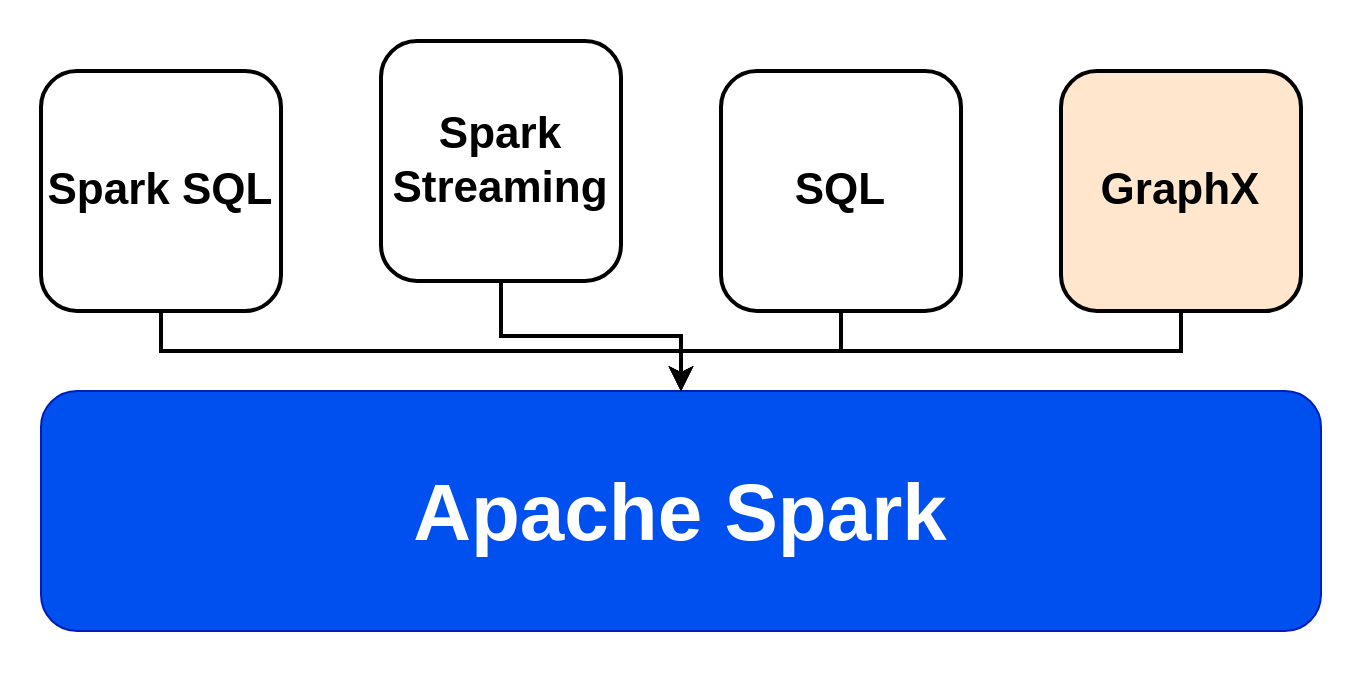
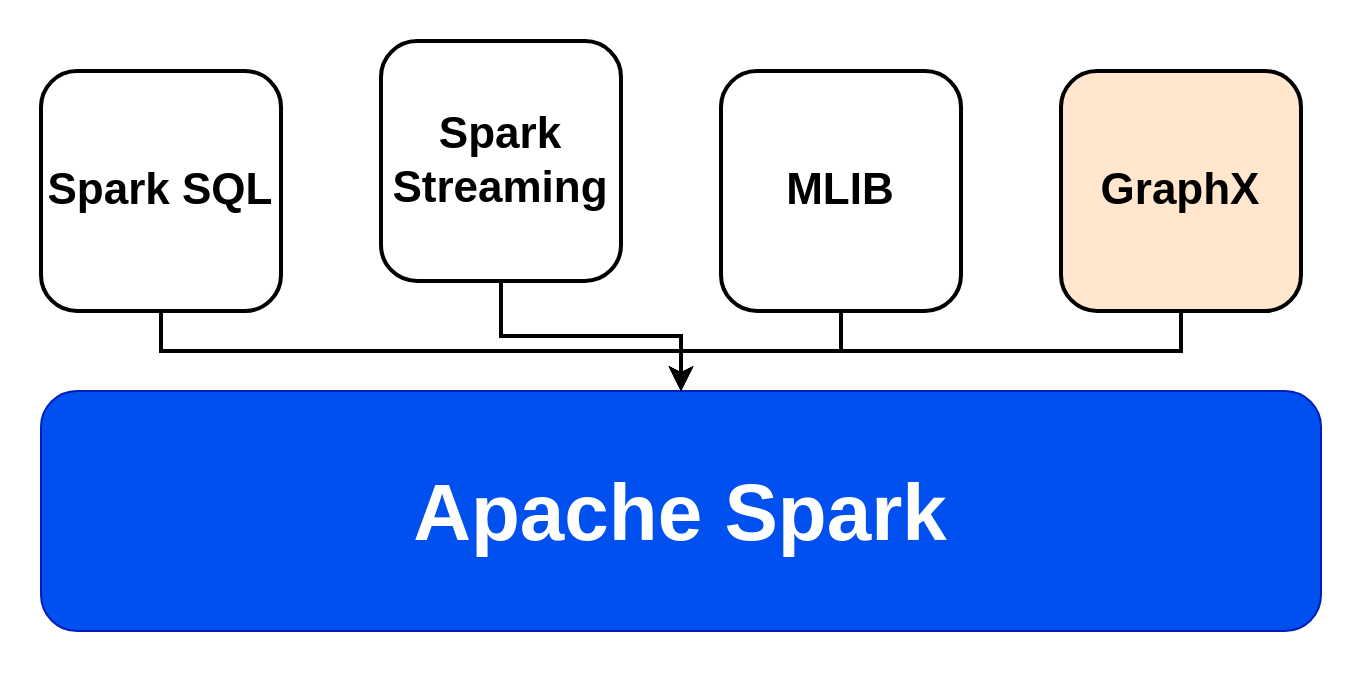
(841, 191) -> (841, 191)
